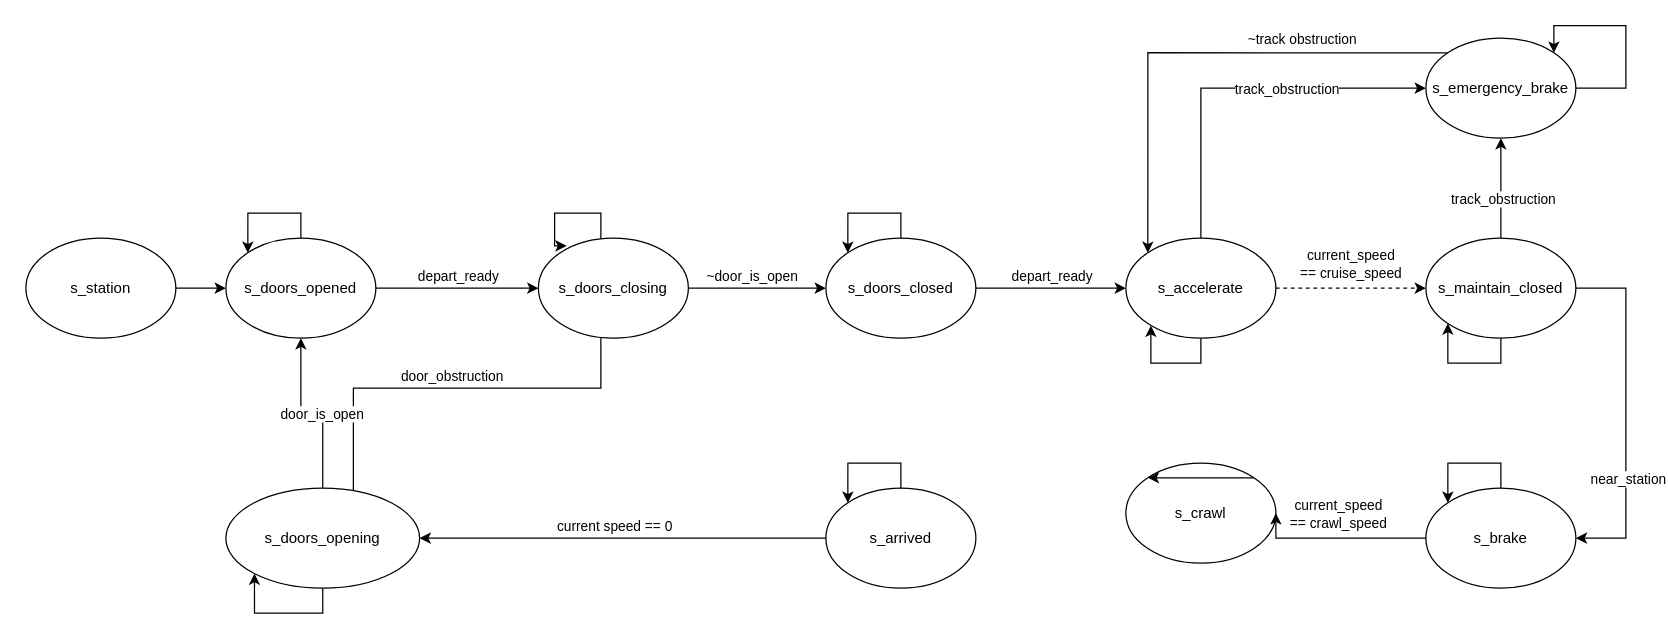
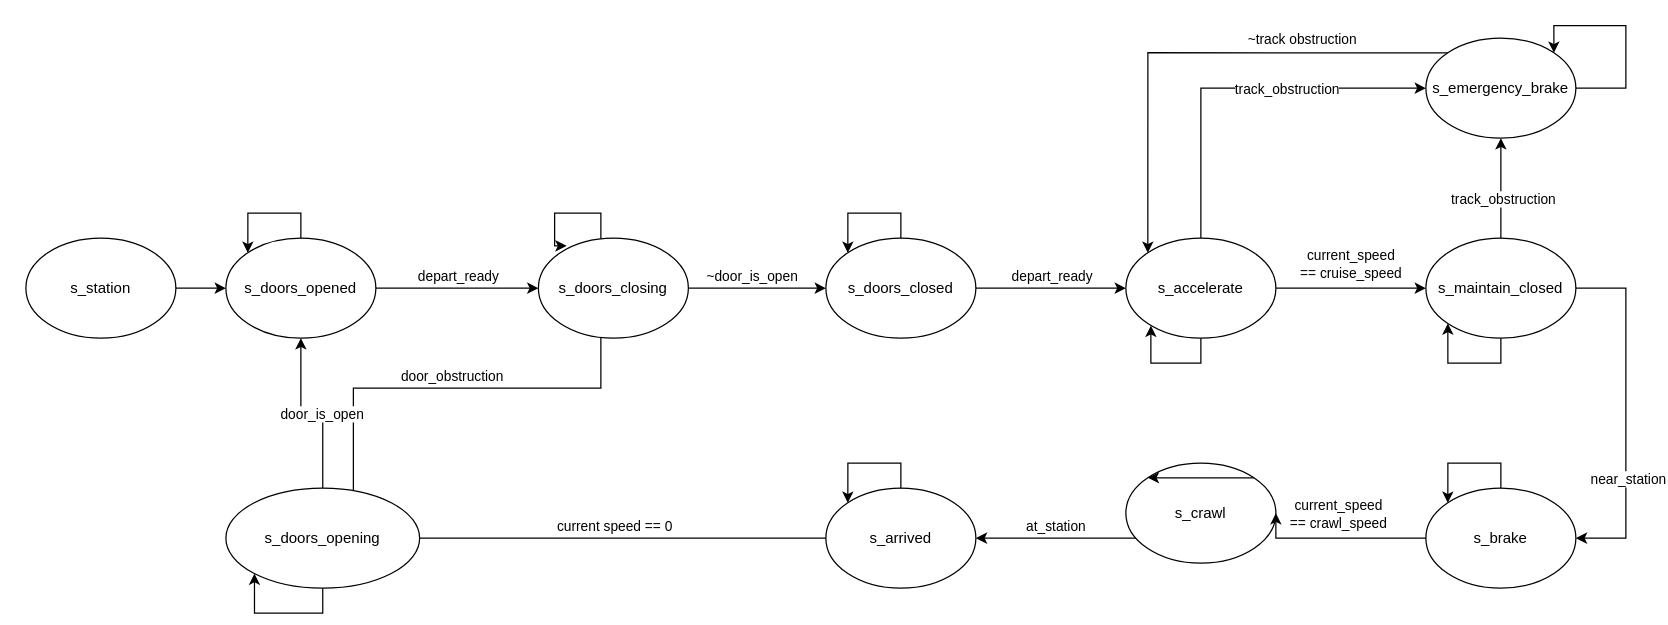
(1348, 288) -> (1348, 288)
(429, 538) -> (425, 538)
none -> (1060, 538)
